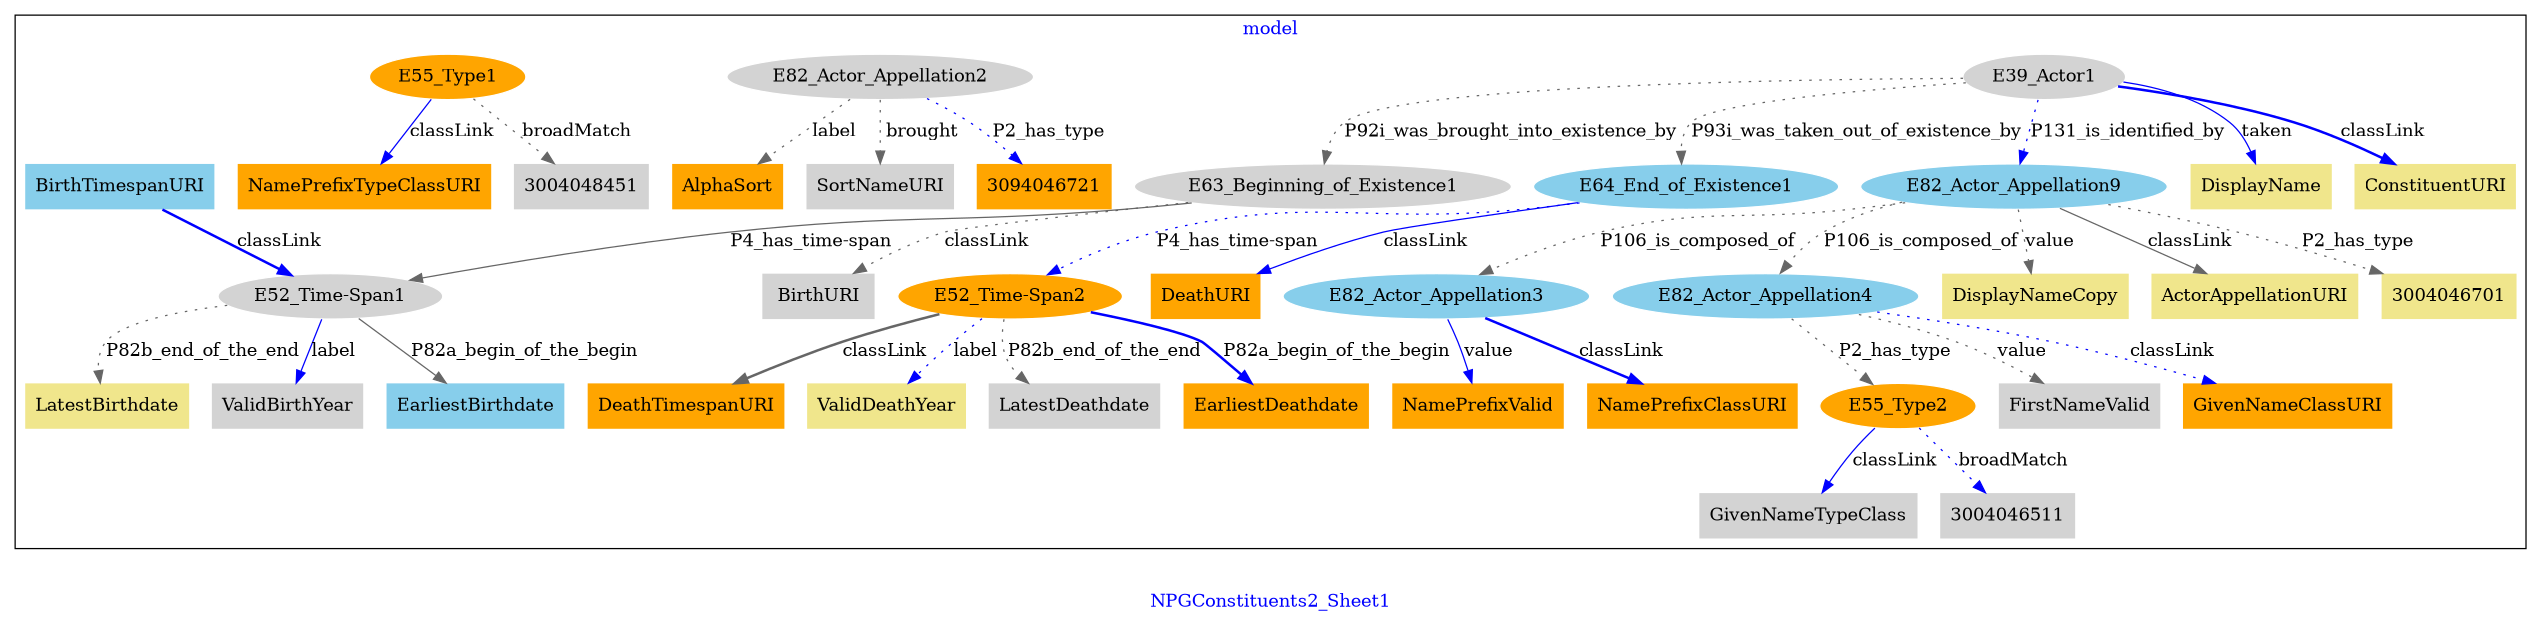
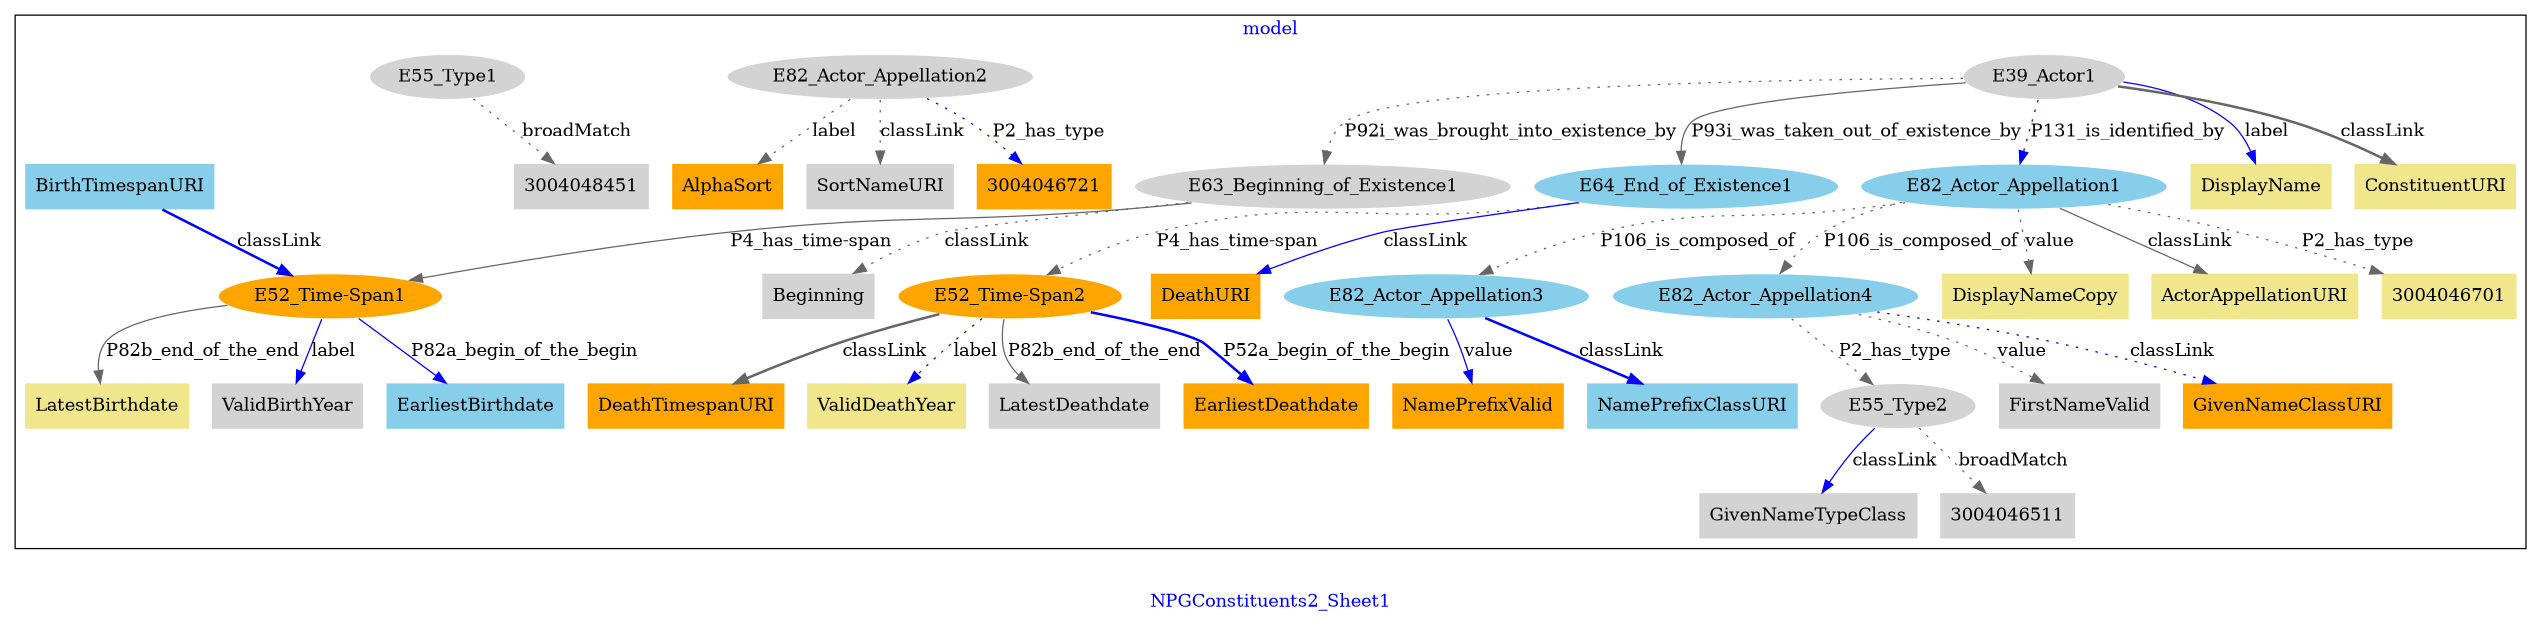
(448, 77) -> (448, 77)
(1811, 96) -> (1811, 96)
(2254, 111) -> (2254, 111)
(923, 132) -> (923, 132)
(2267, 132) -> (2267, 132)
(364, 187) -> none
(1044, 187) -> (1044, 187)
(2014, 187) -> (2014, 187)
(1315, 212) -> (1315, 212)
(330, 296) -> (330, 296)
(818, 296) -> (818, 296)
(149, 320) -> (149, 320)
(397, 347) -> (397, 347)
(1004, 349) -> (1004, 349)
(1337, 351) -> (1337, 351)
(1692, 406) -> (1692, 406)
(1898, 406) -> (1898, 406)
(1948, 456) -> (1948, 456)
